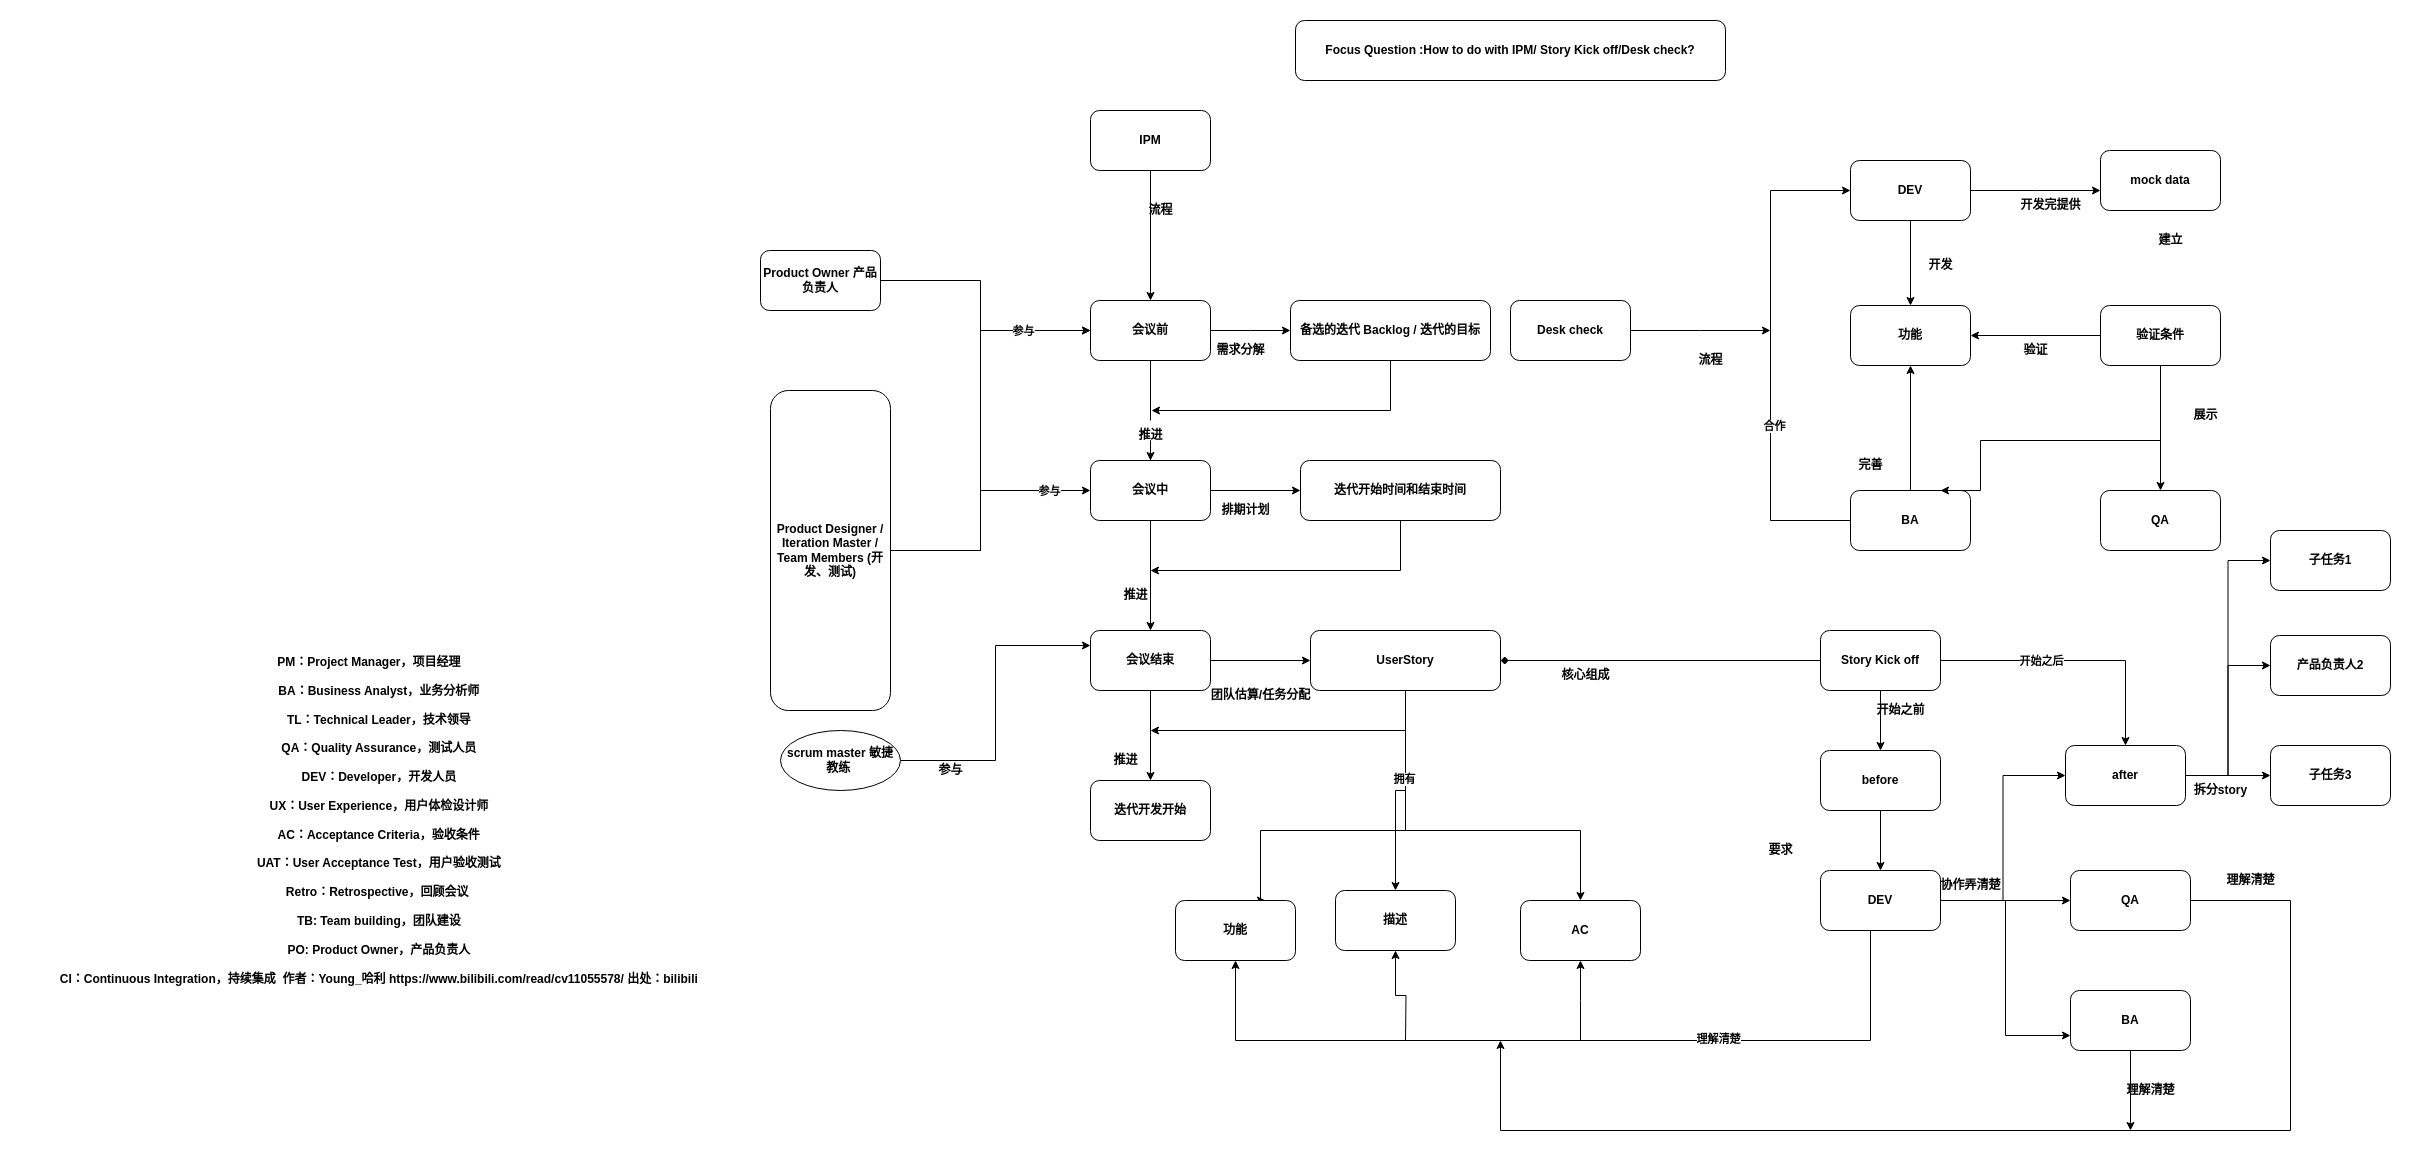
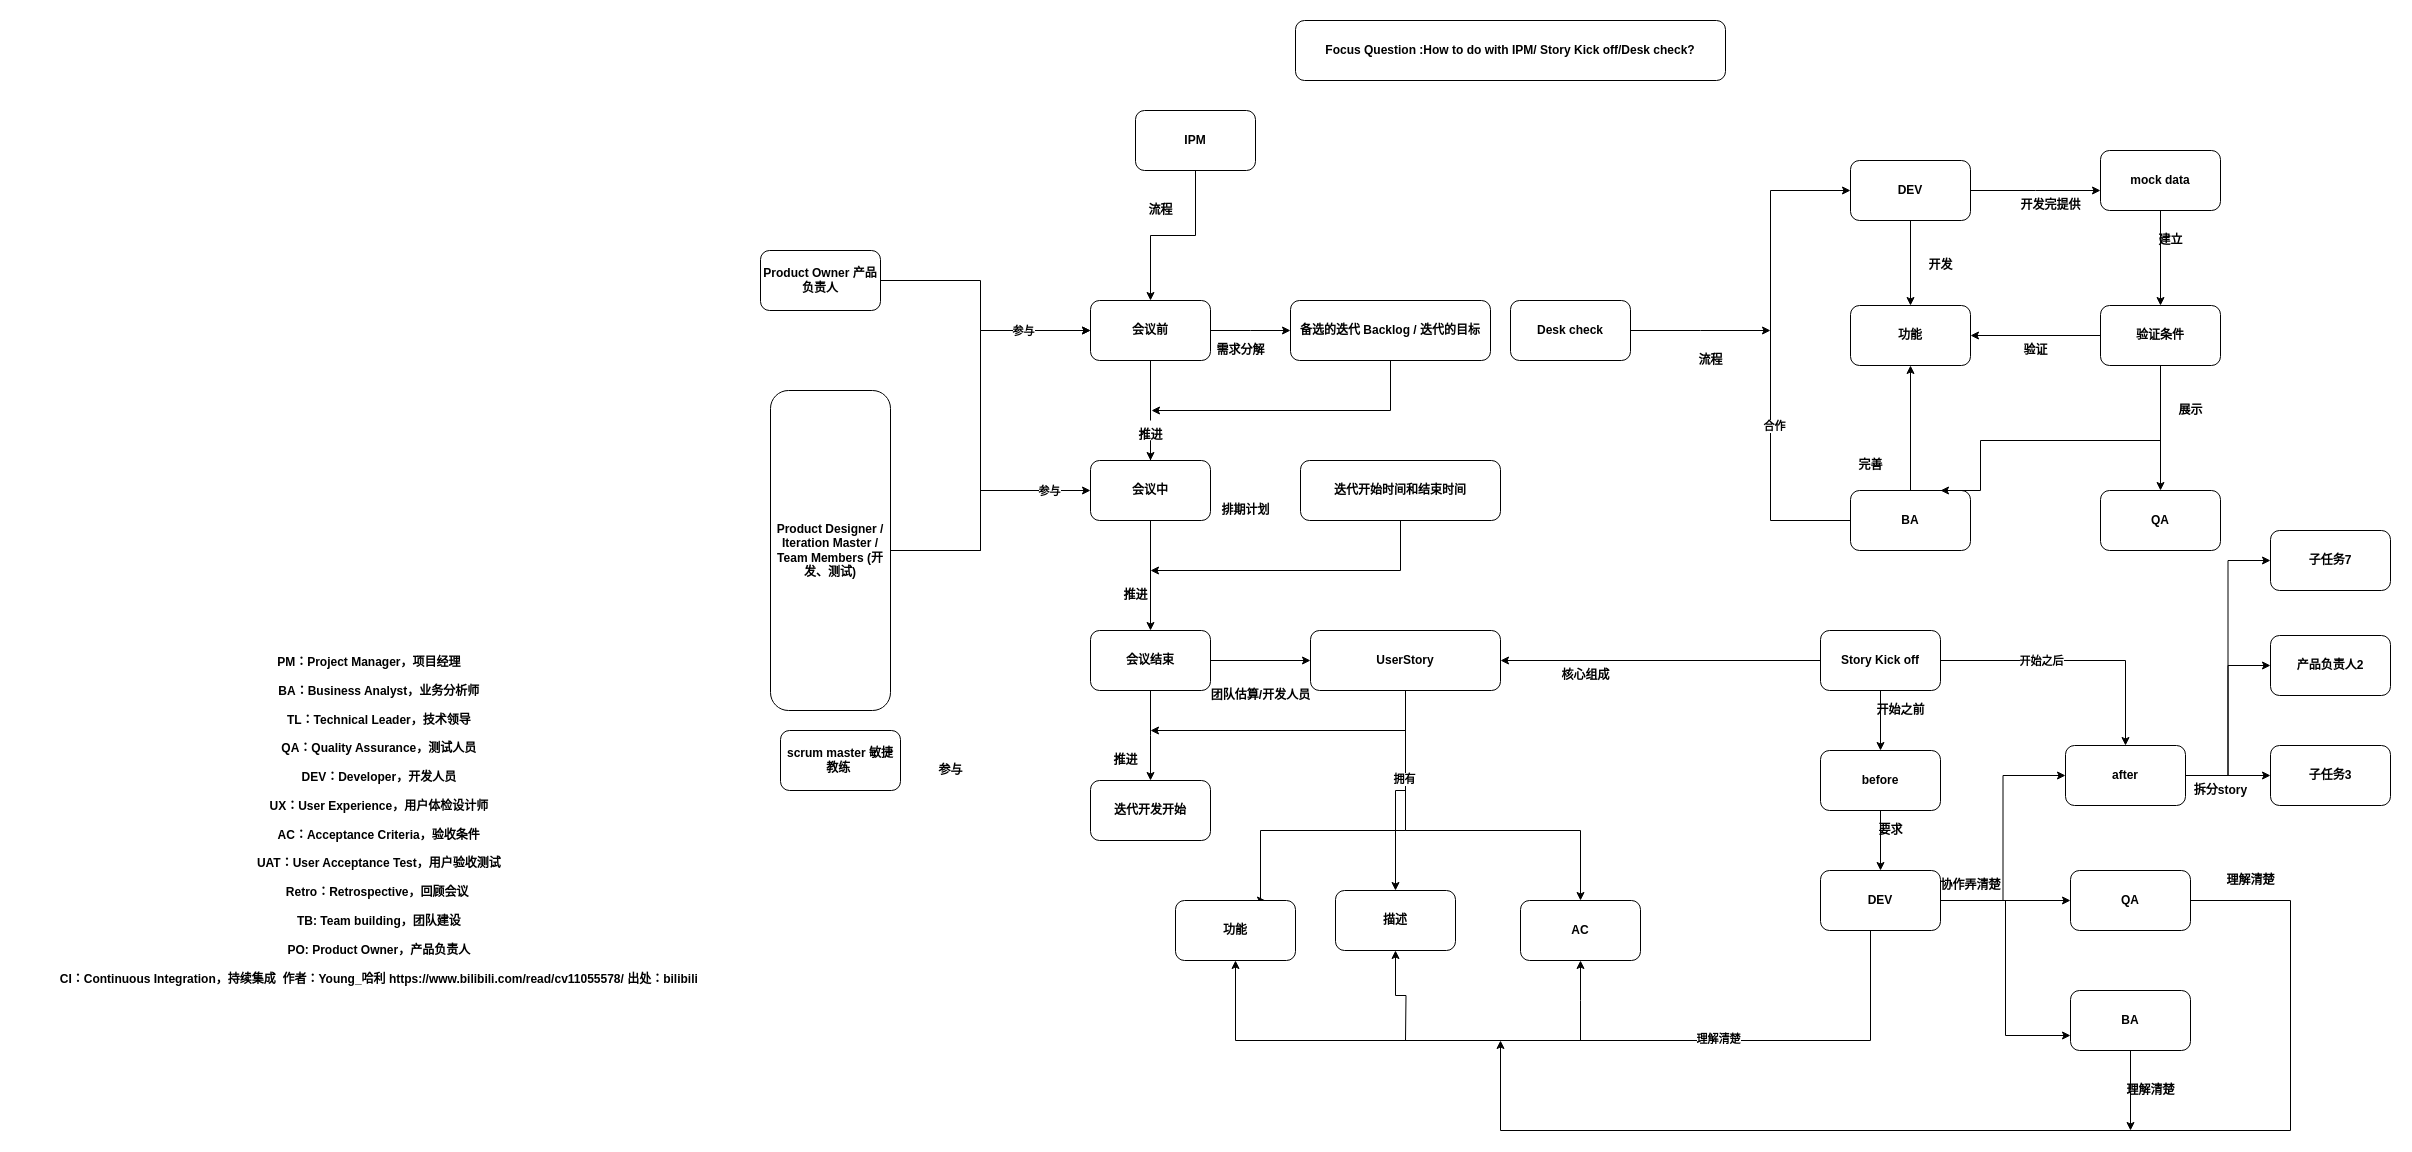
(1151, 141) -> (1196, 141)
none -> (2161, 255)
(2206, 416) -> (2191, 411)
(1252, 491) -> none
(2331, 561) -> (2331, 561)
(1509, 661) -> (1508, 661)
(1261, 696) -> (1261, 696)
(996, 707) -> none
(841, 761) -> (841, 761)
(1781, 851) -> (1891, 831)
